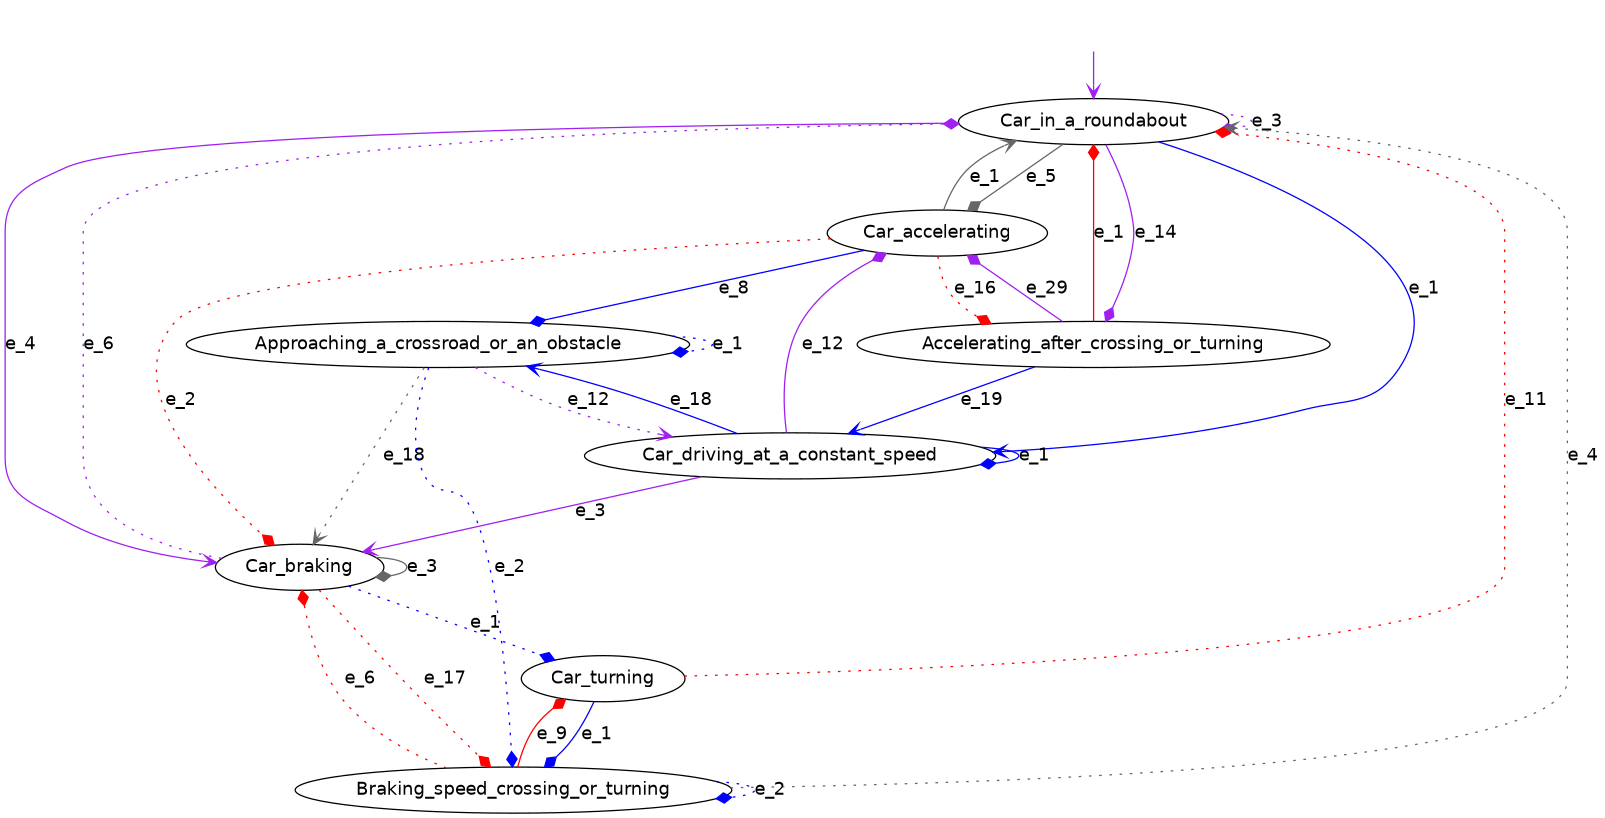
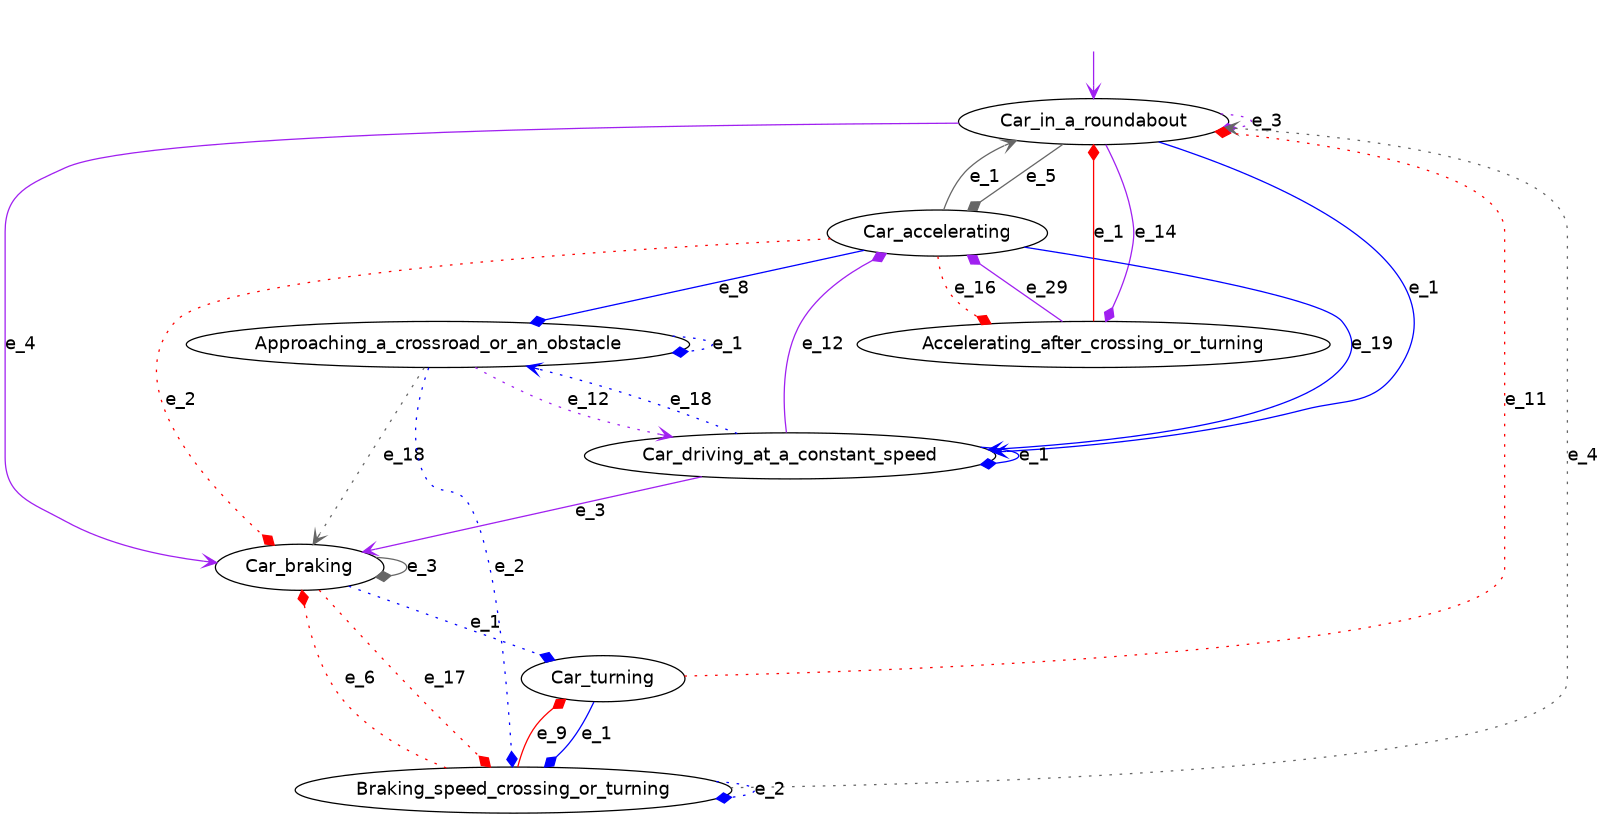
(299, 159) -> none
(639, 398) -> (639, 398)
(948, 398) -> (1348, 358)
